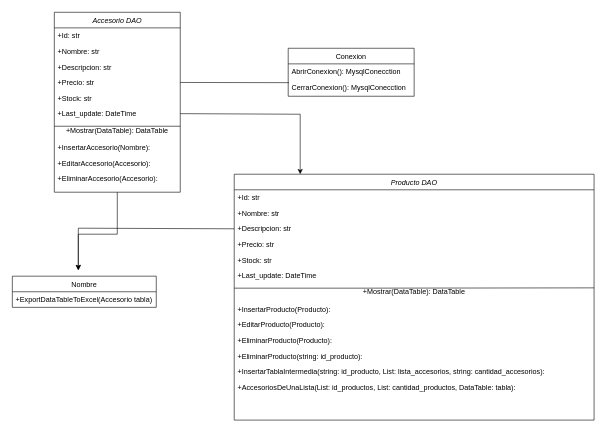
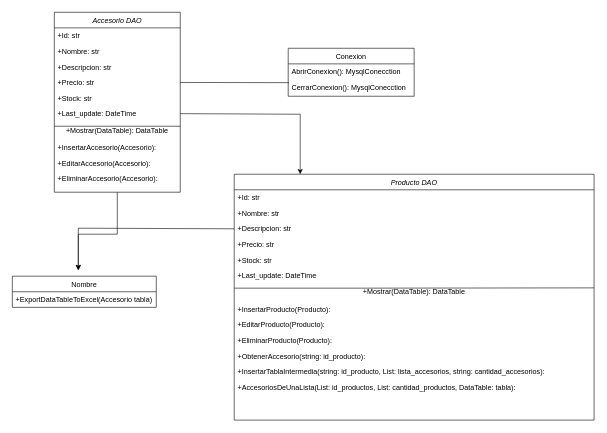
(110, 148) -> (115, 148)
(309, 356) -> (311, 356)
